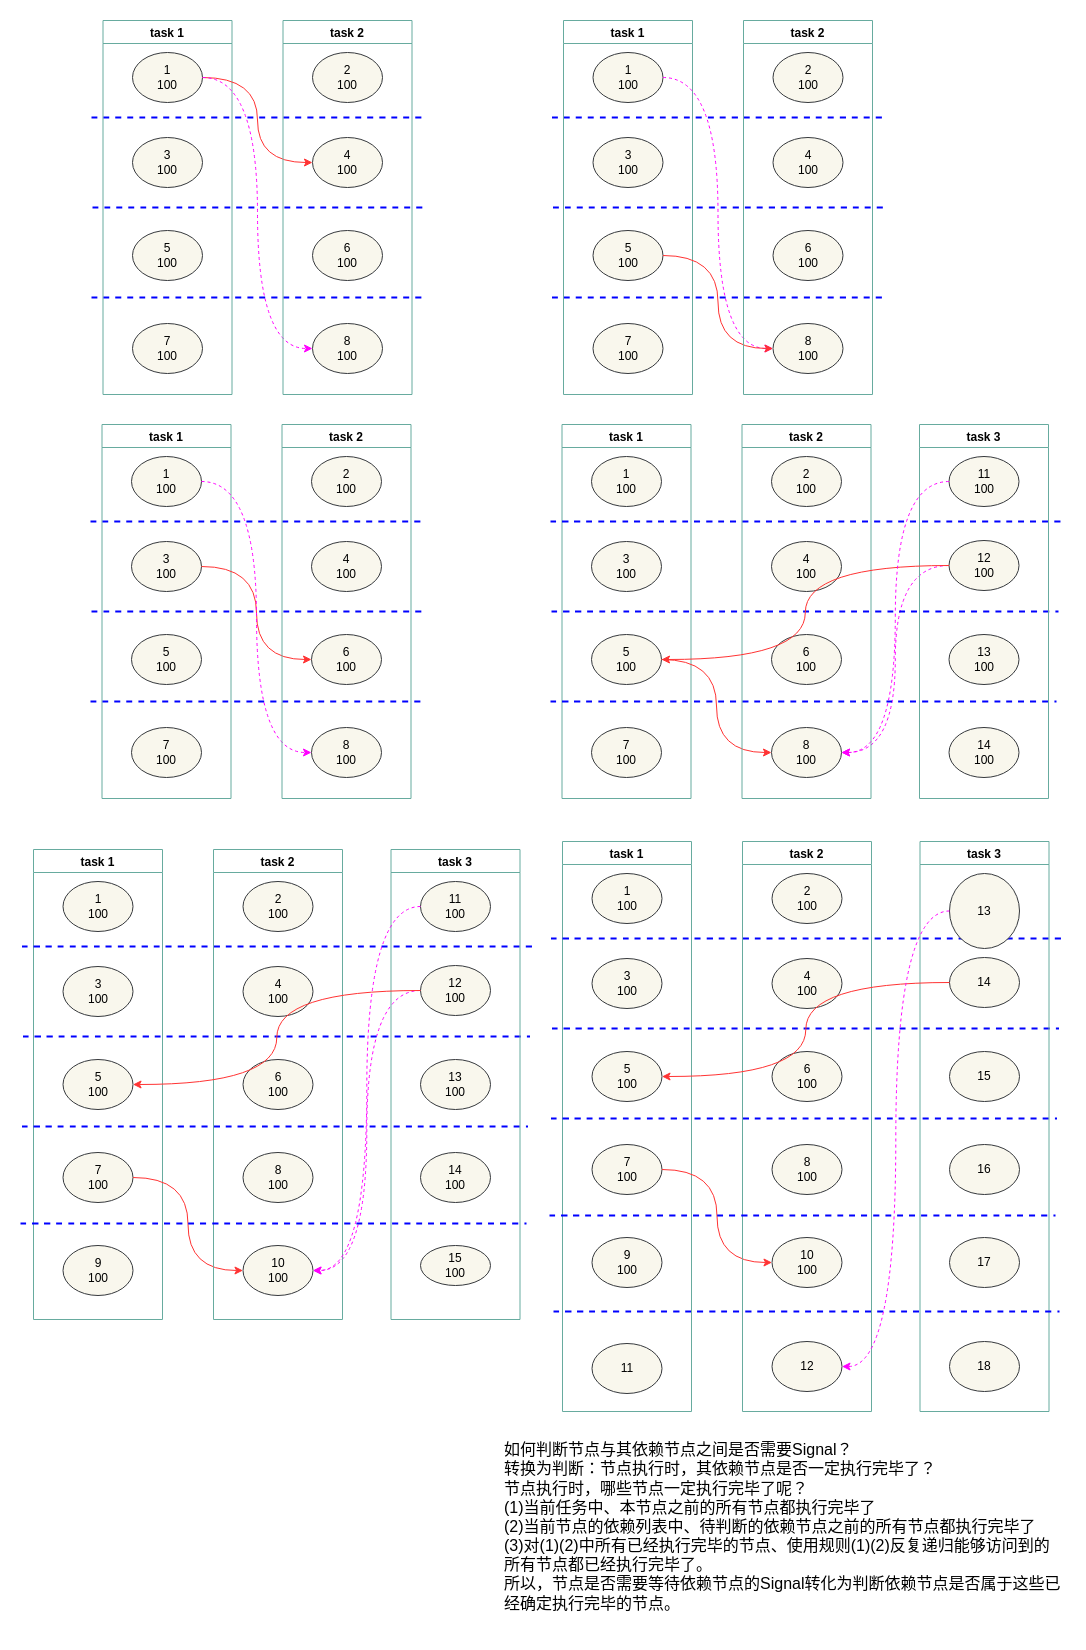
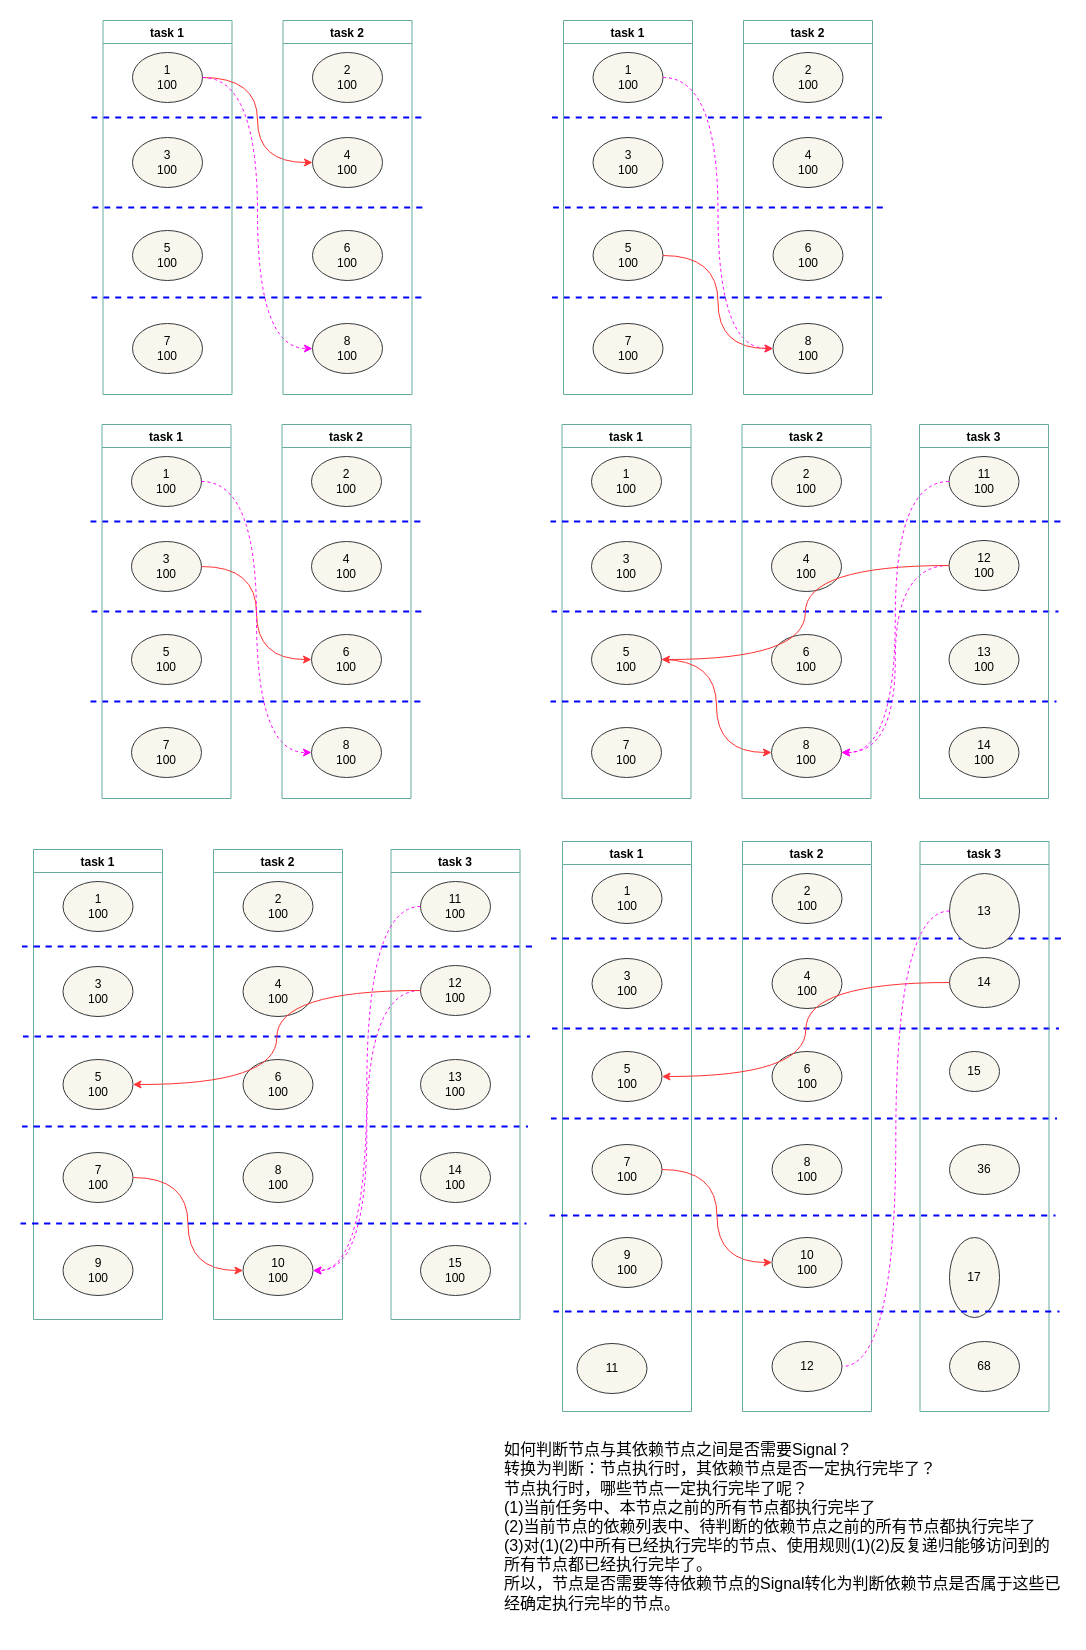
(985, 1077) -> (975, 1072)
(985, 1170) -> (985, 1170)
(985, 1263) -> (975, 1278)
(456, 1266) -> (456, 1271)
(883, 1313) -> (881, 1313)
(985, 1367) -> (985, 1367)
(627, 1369) -> (612, 1369)
